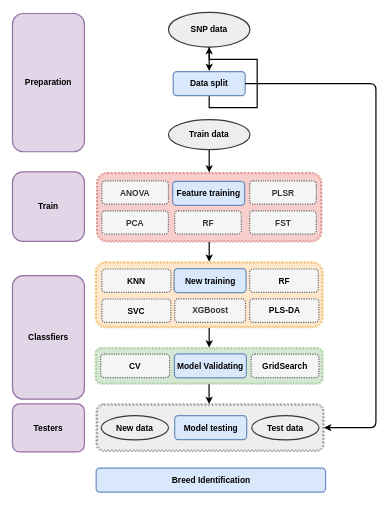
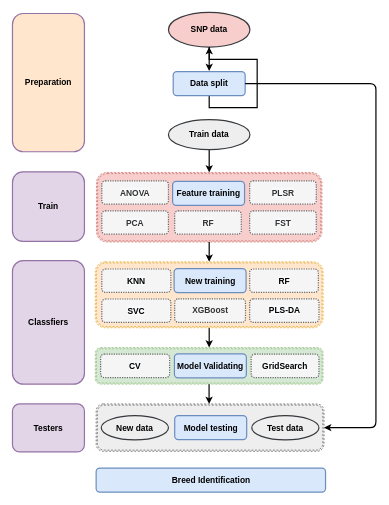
(209, 30) -> (209, 30)
(48, 83) -> (48, 83)
(48, 338) -> (48, 323)
